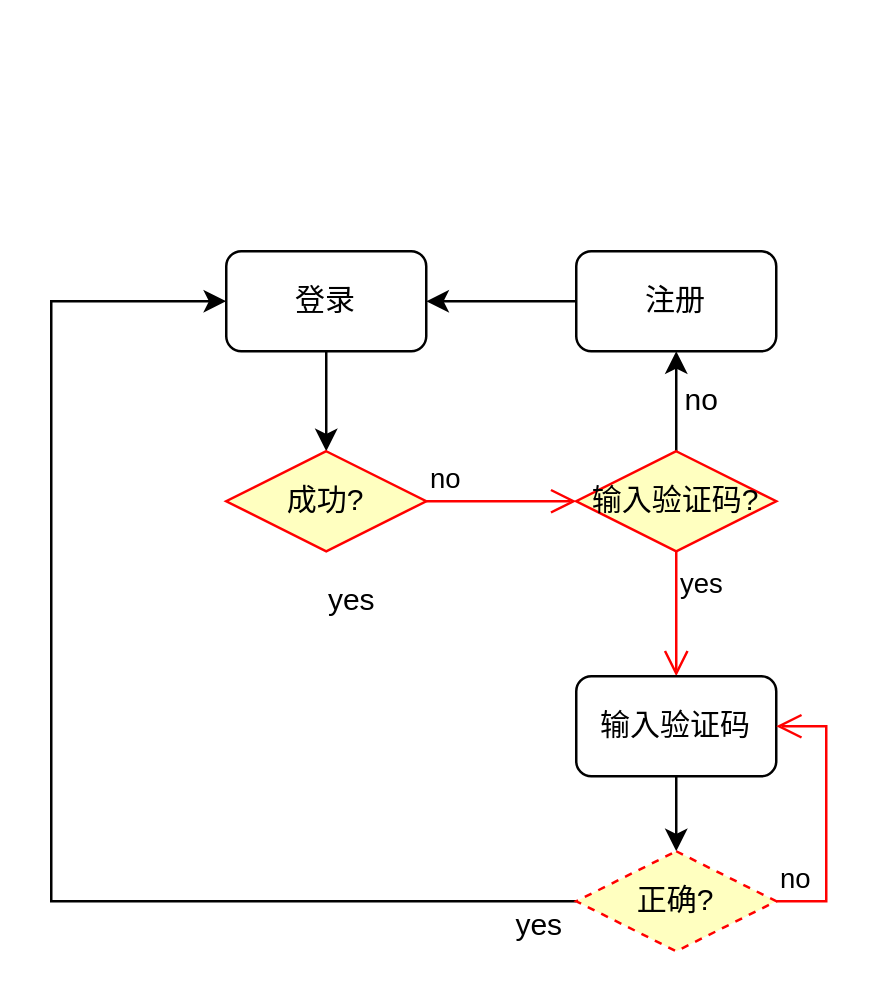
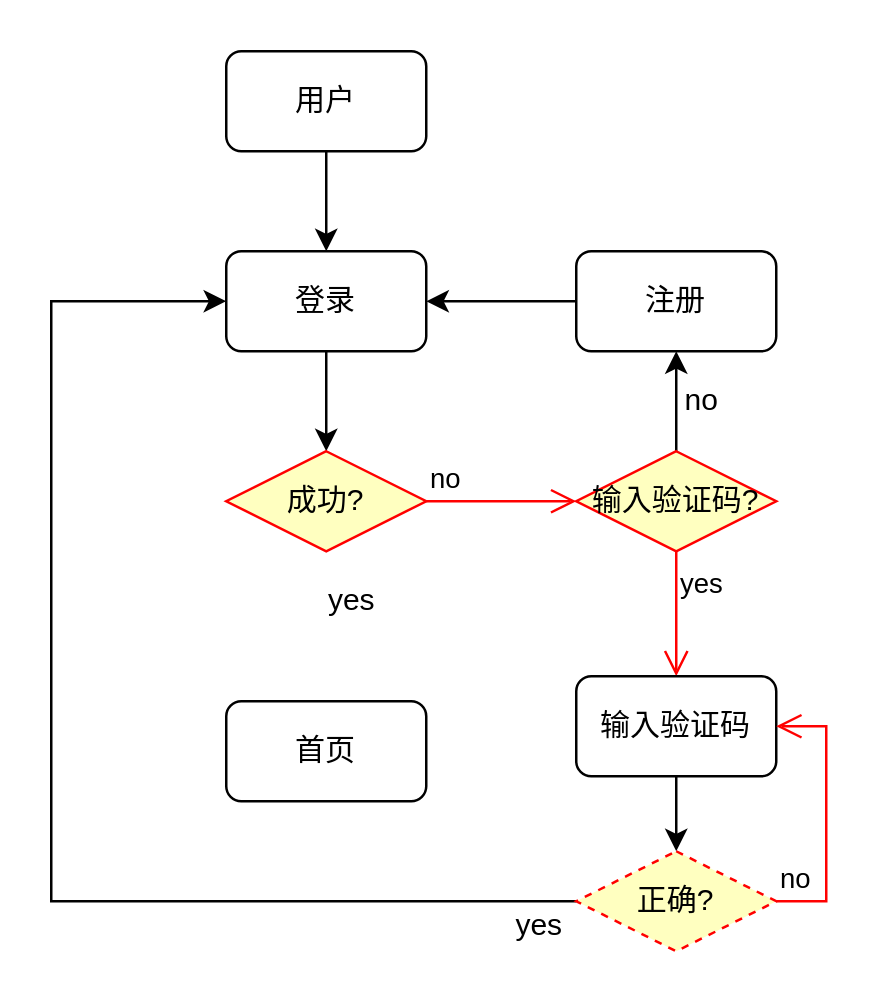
none -> (326, 101)
none -> (326, 193)
none -> (326, 751)
